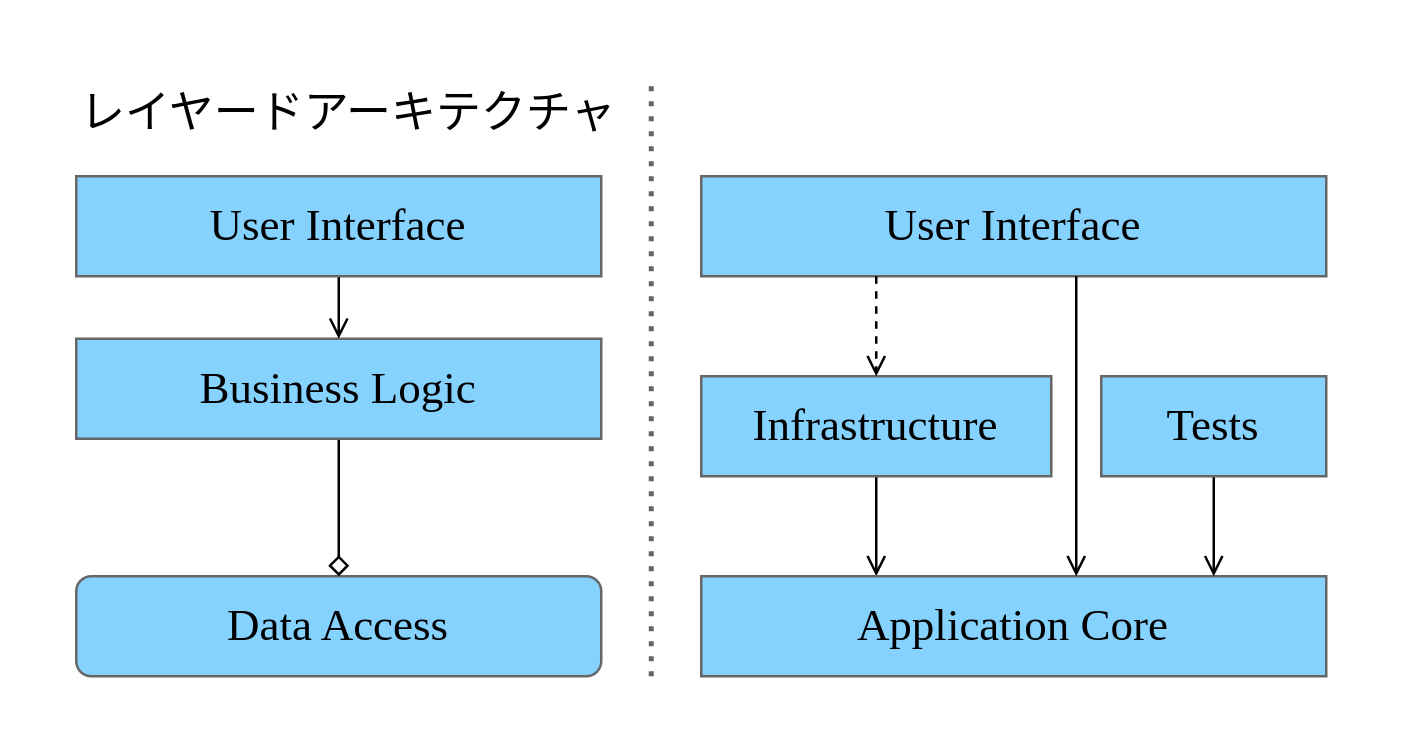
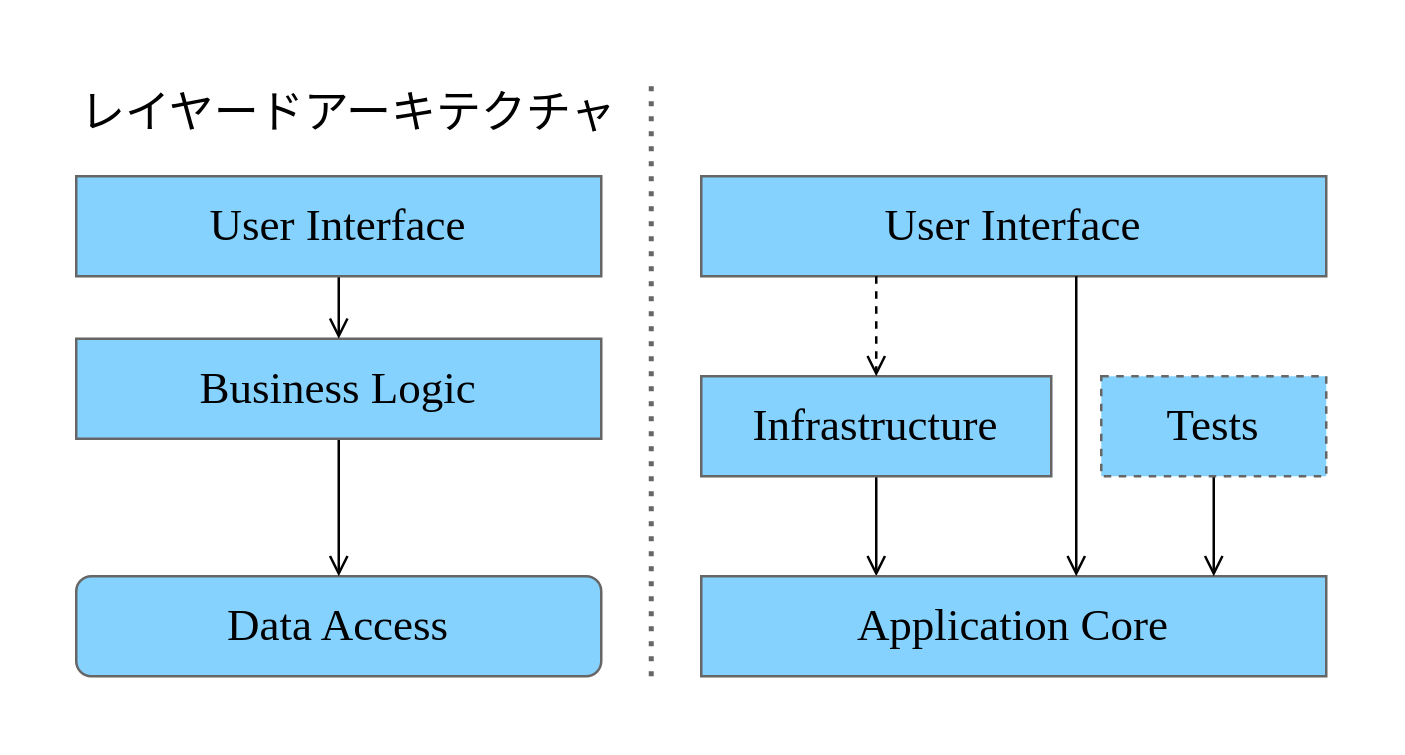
(1214, 426) -> (1214, 426)
(339, 556) -> (339, 563)
